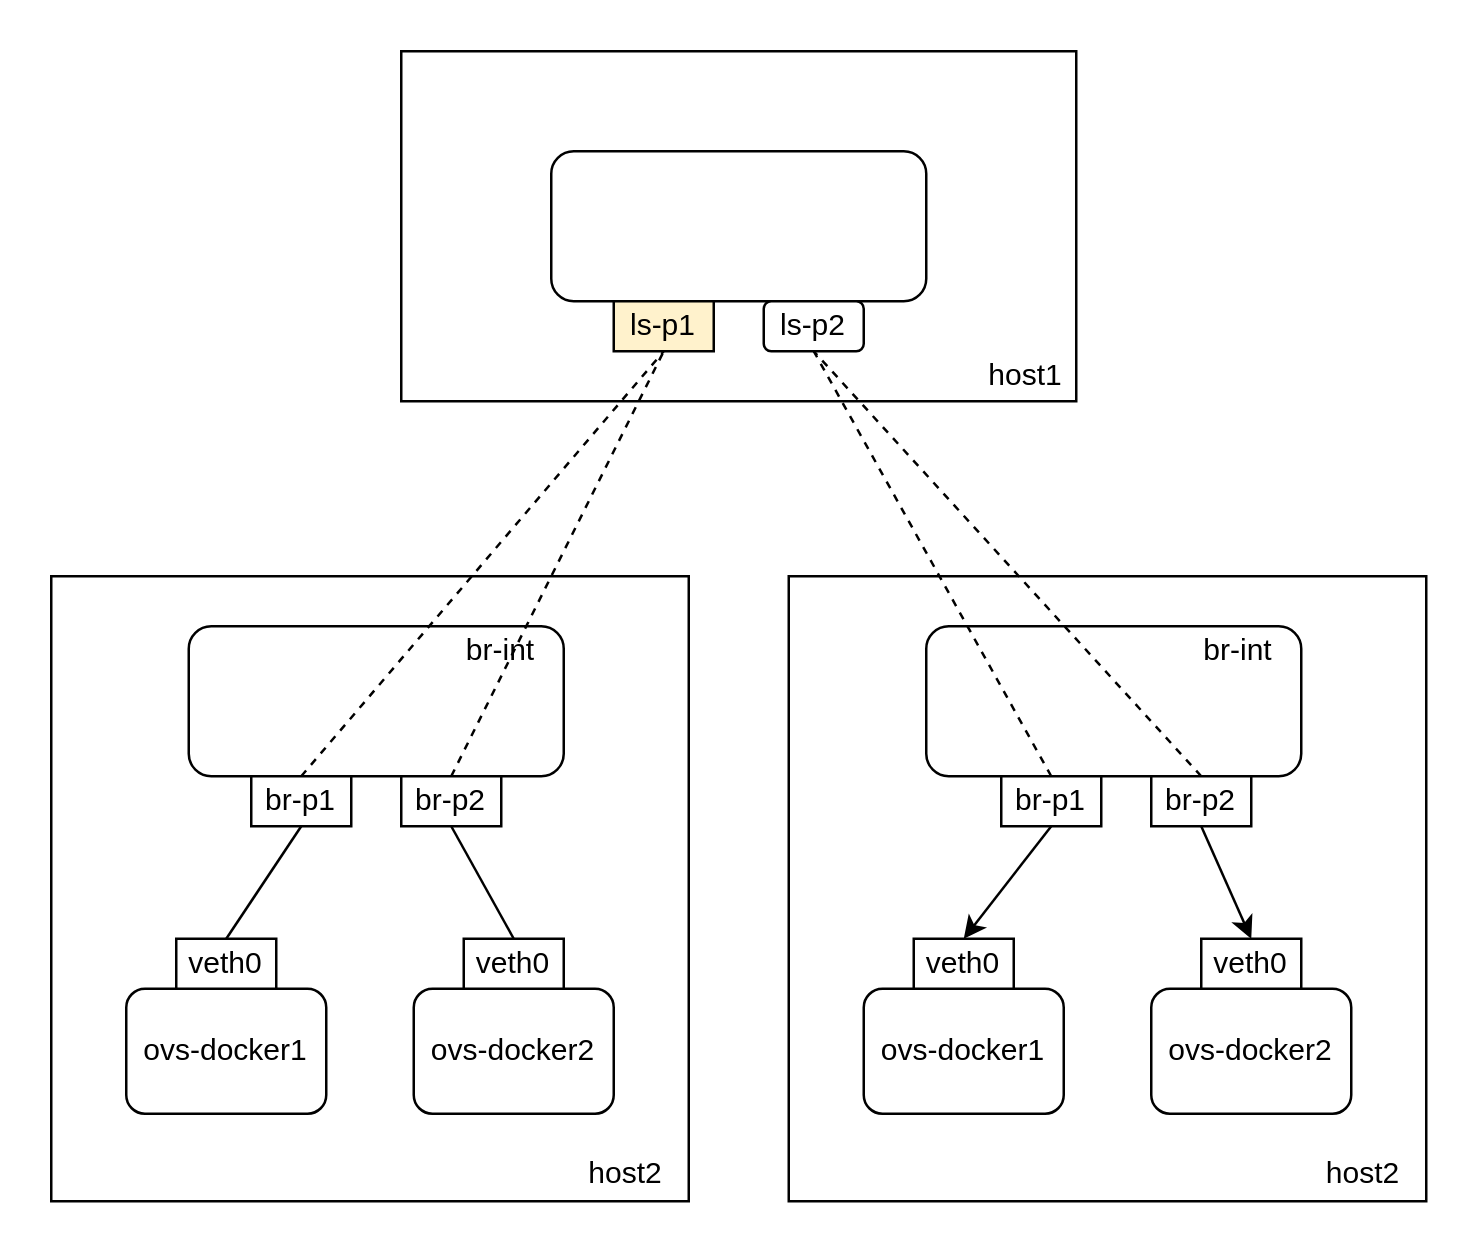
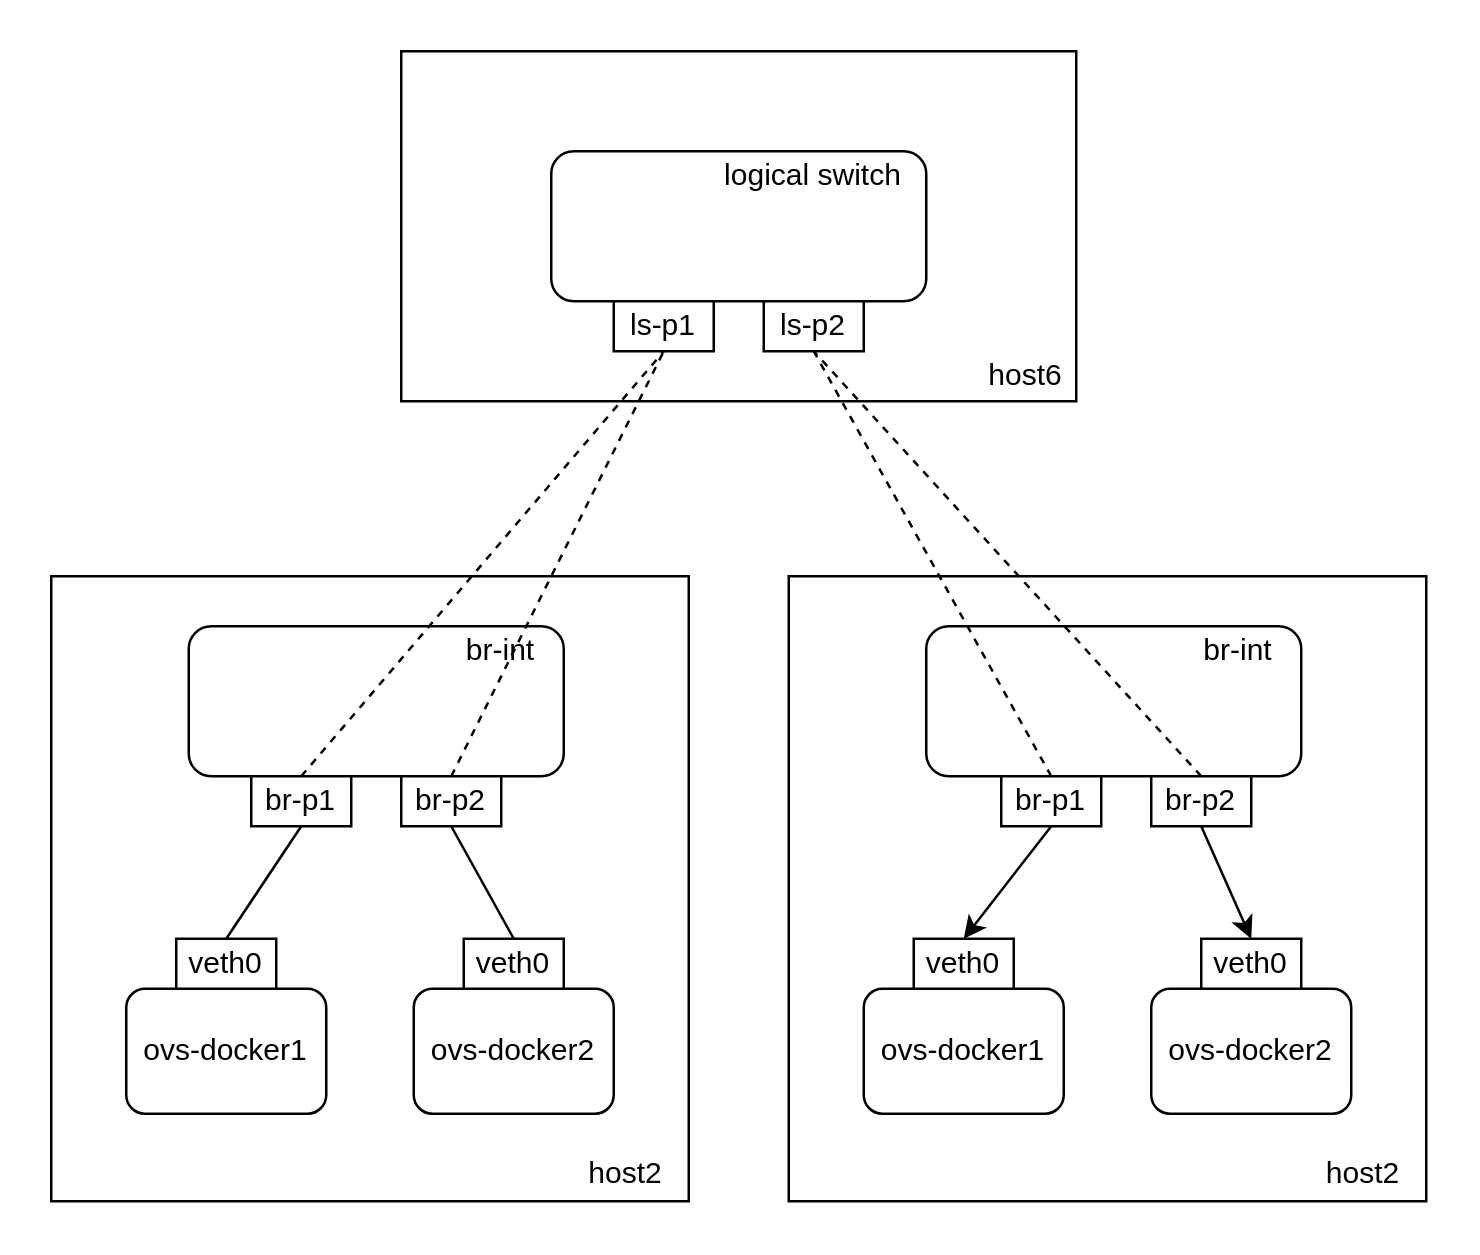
none -> (814, 176)
(664, 326) -> (664, 326)
(814, 326) -> (814, 326)
(1026, 376) -> (1026, 376)
